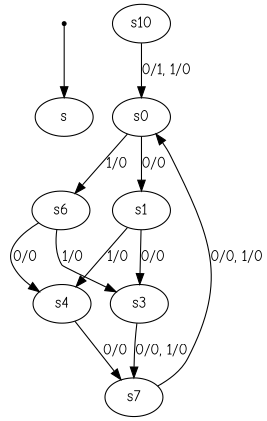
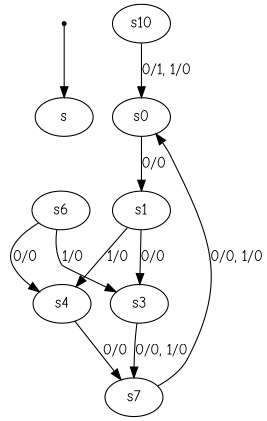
(105, 159) -> none
